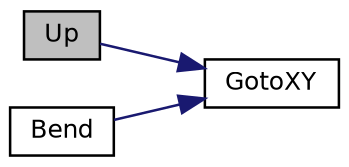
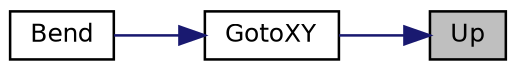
(140, 53) -> (372, 35)
